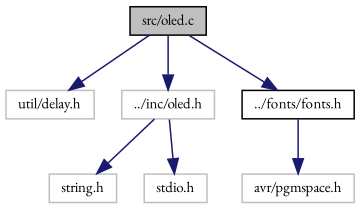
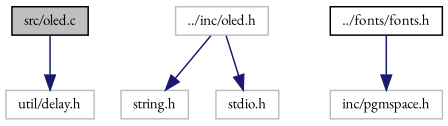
(168, 55) -> none
(227, 59) -> none
(298, 188) -> (386, 105)
